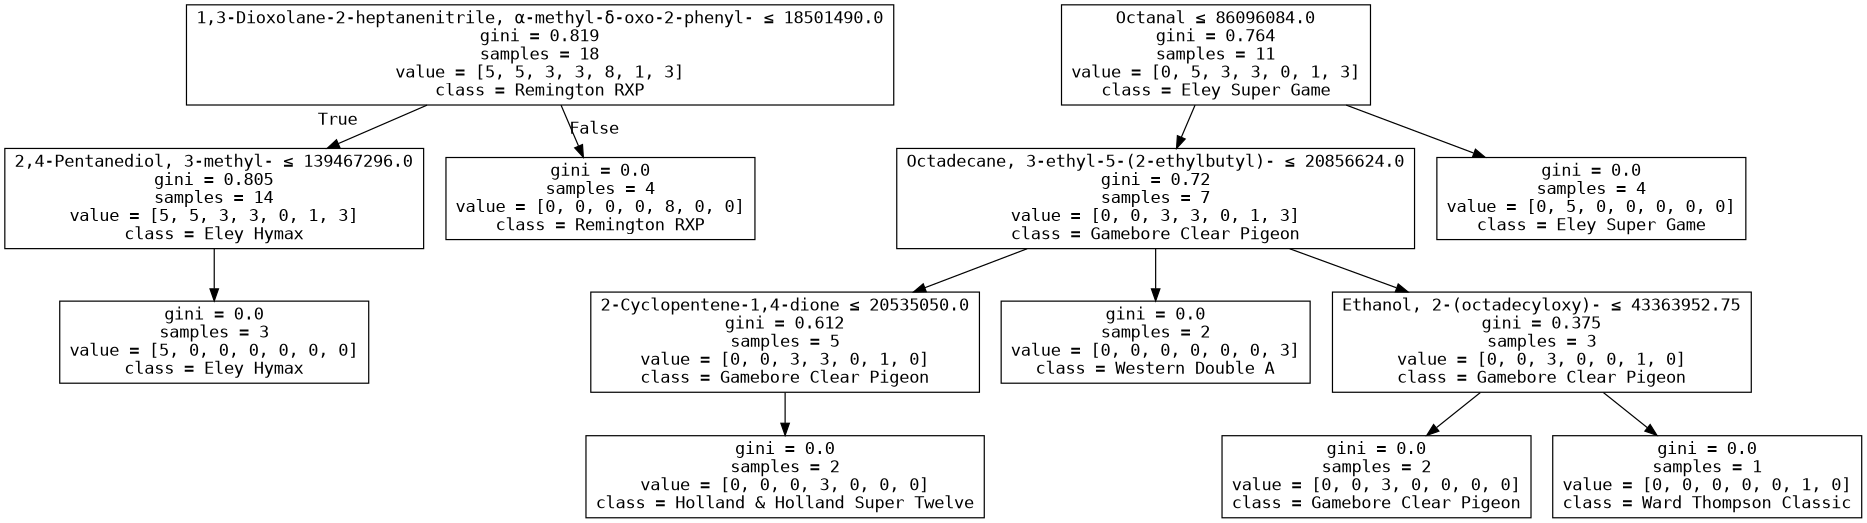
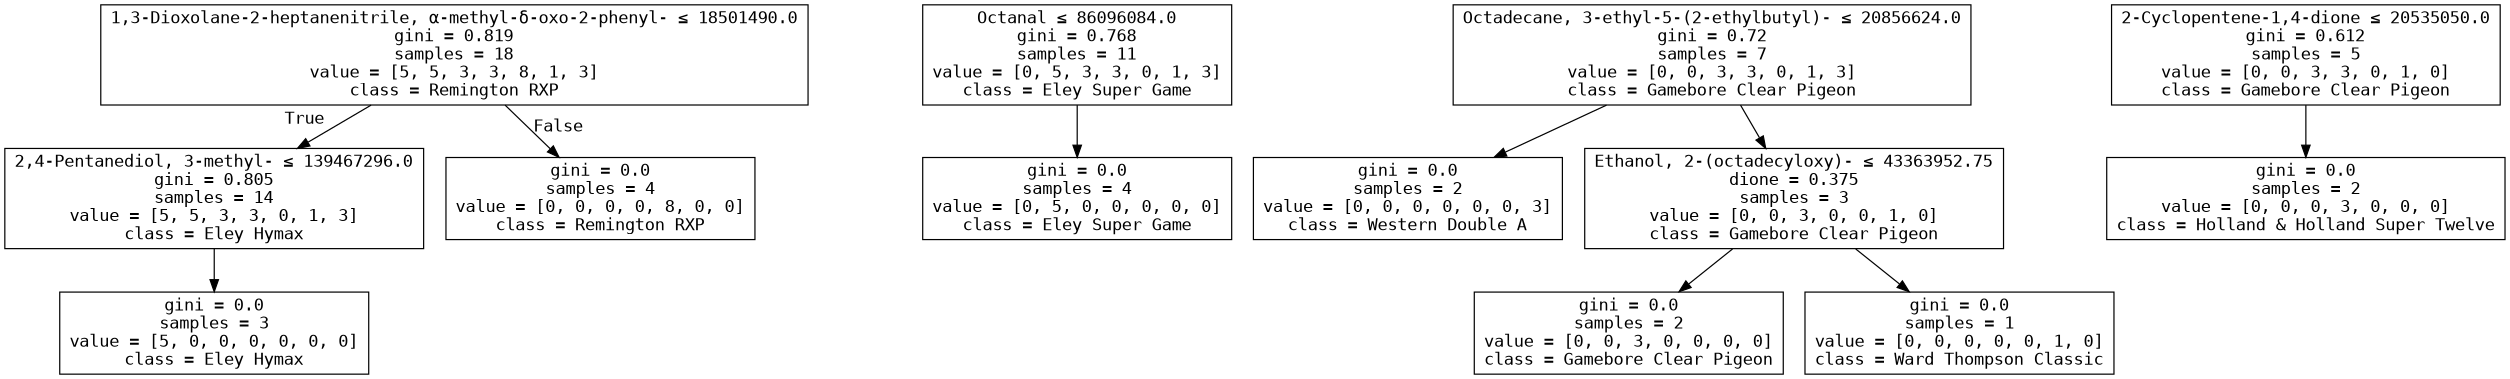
(1216, 36) -> (1077, 36)
(1188, 121) -> none
(976, 268) -> none
(1542, 323) -> (1794, 180)
